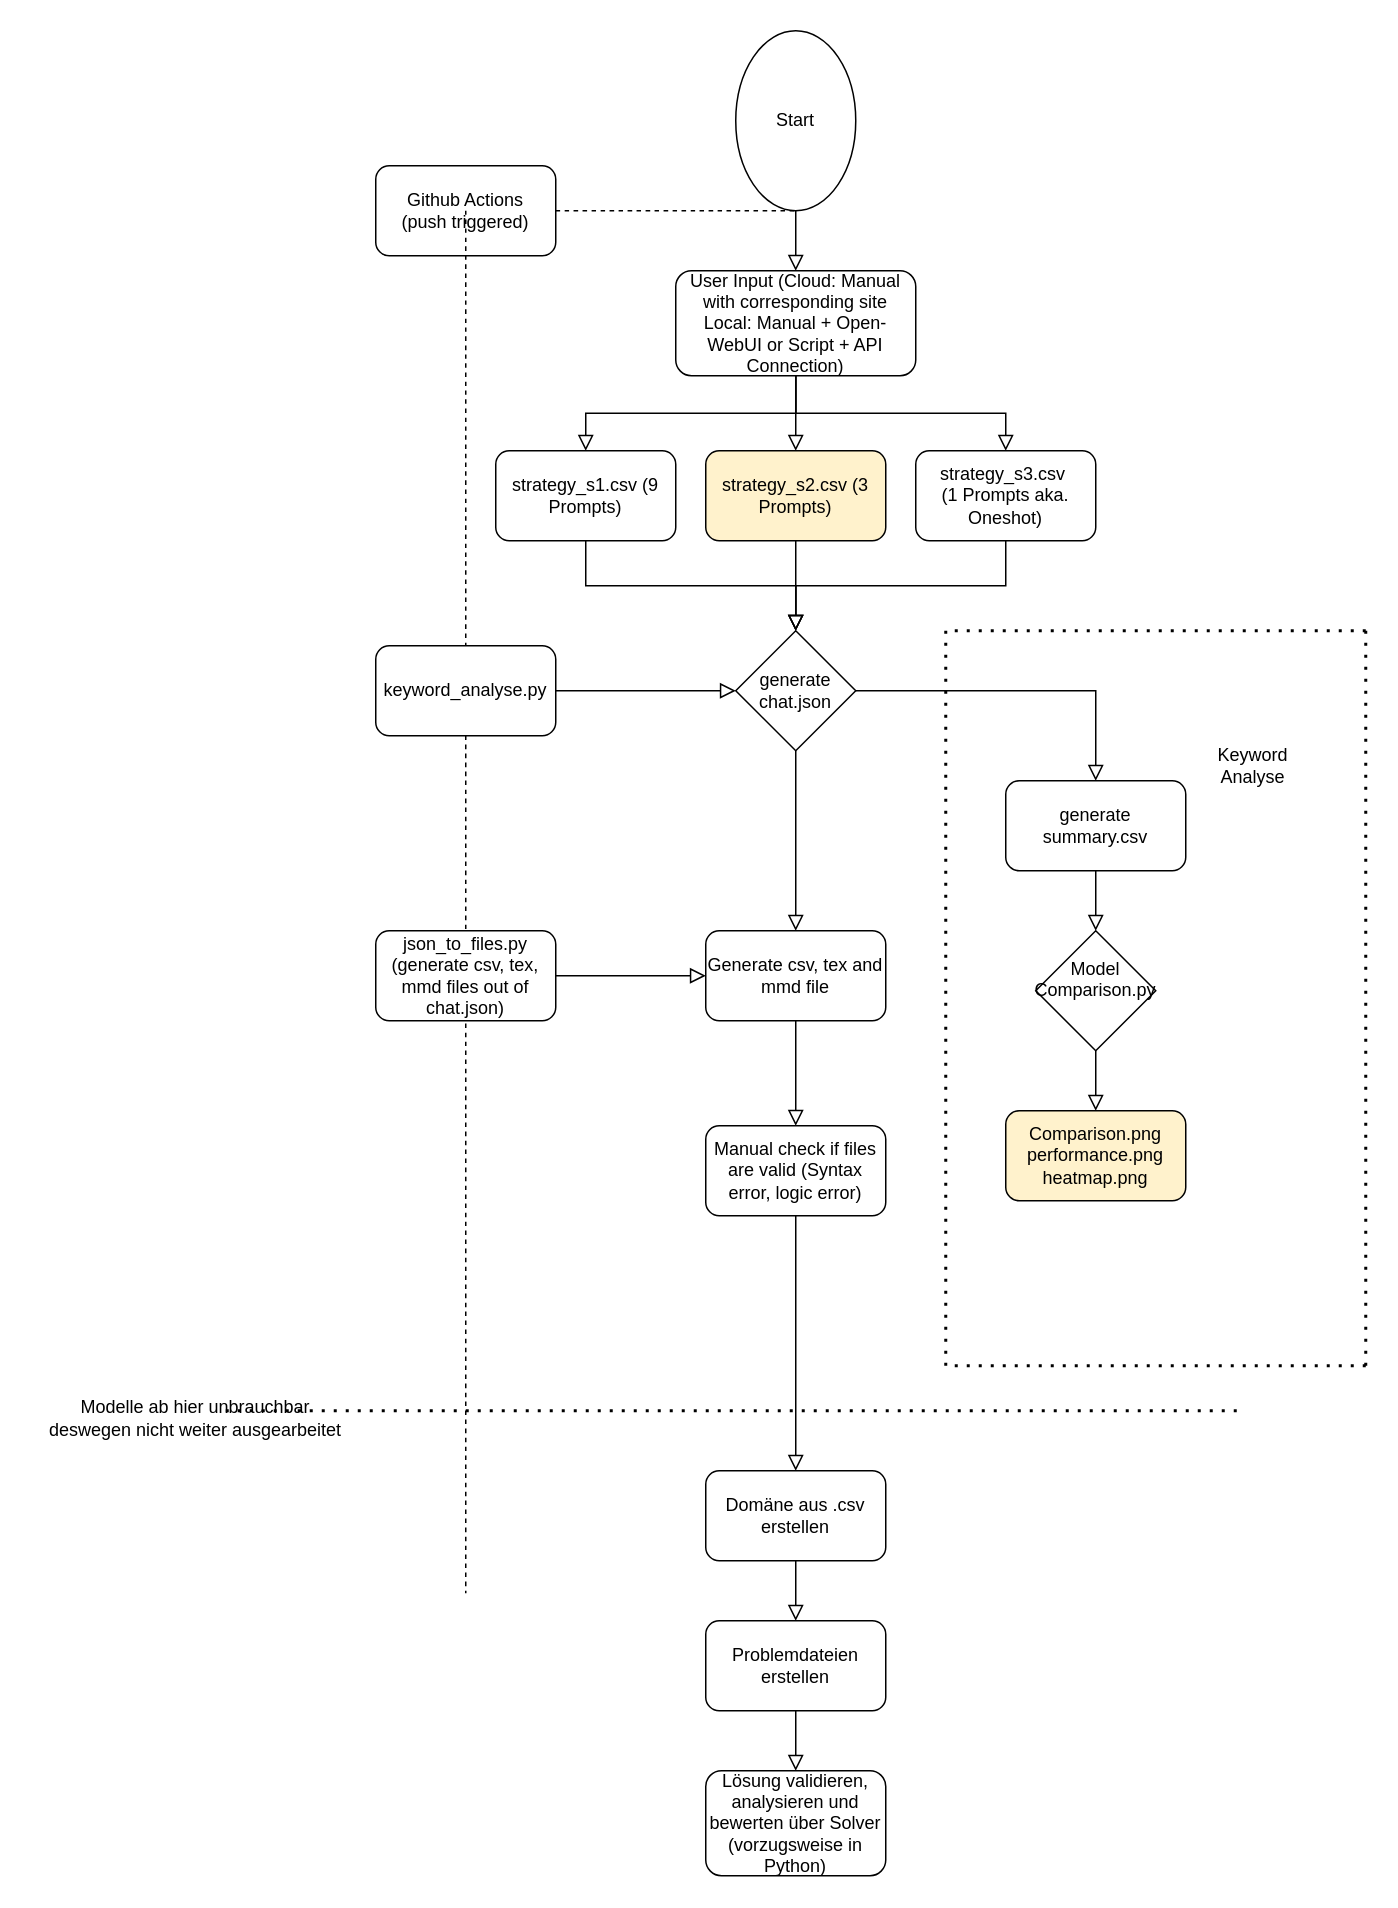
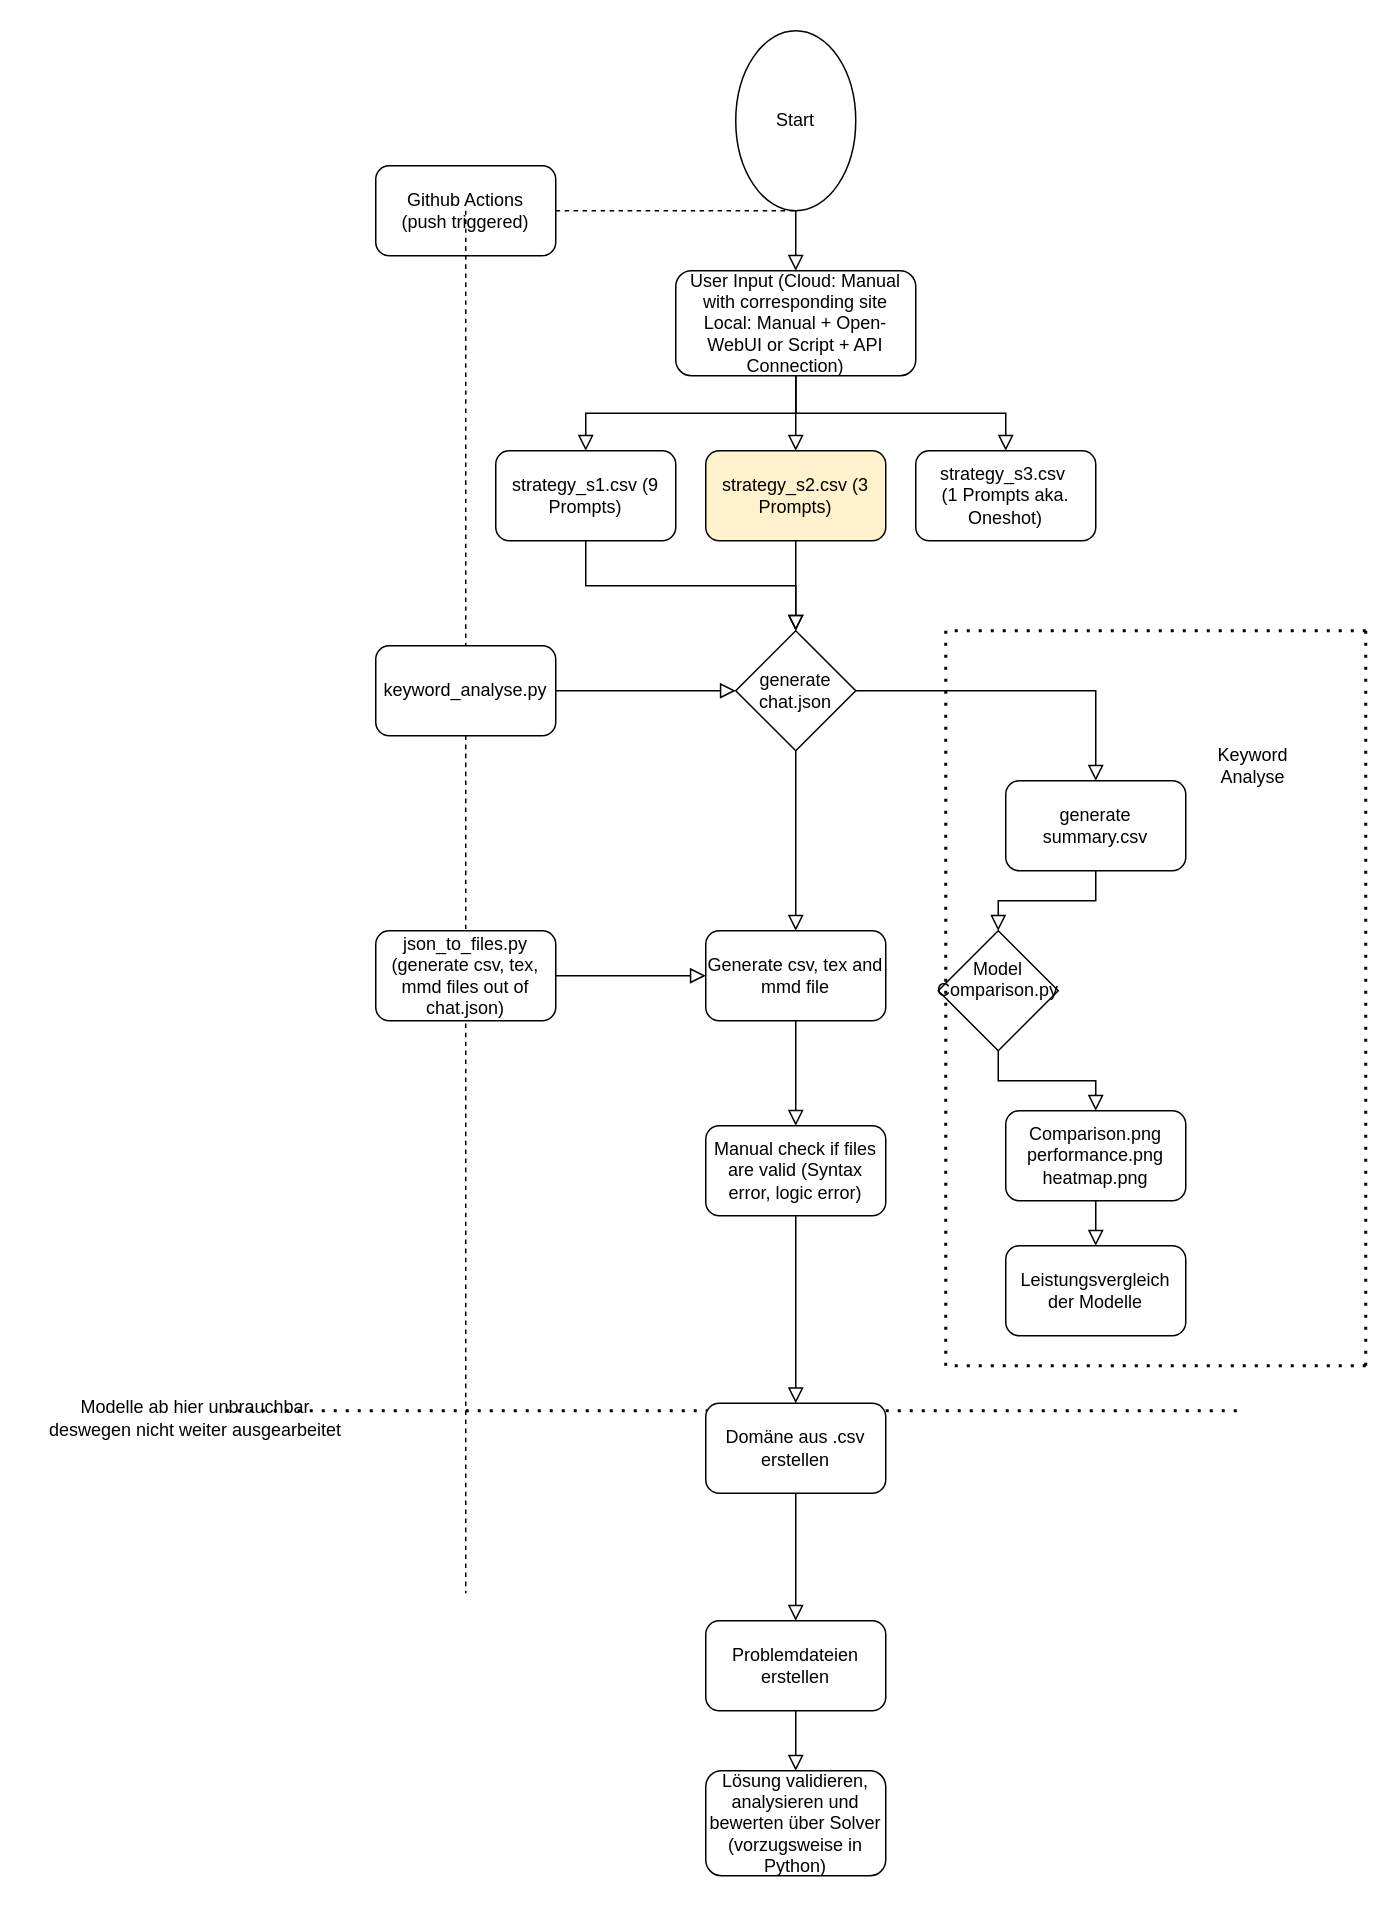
(925, 586) -> none
(1096, 991) -> (998, 991)
(1096, 1156) -> (1096, 1156)
none -> (1096, 1215)
none -> (1096, 1291)
(796, 1516) -> (796, 1448)
